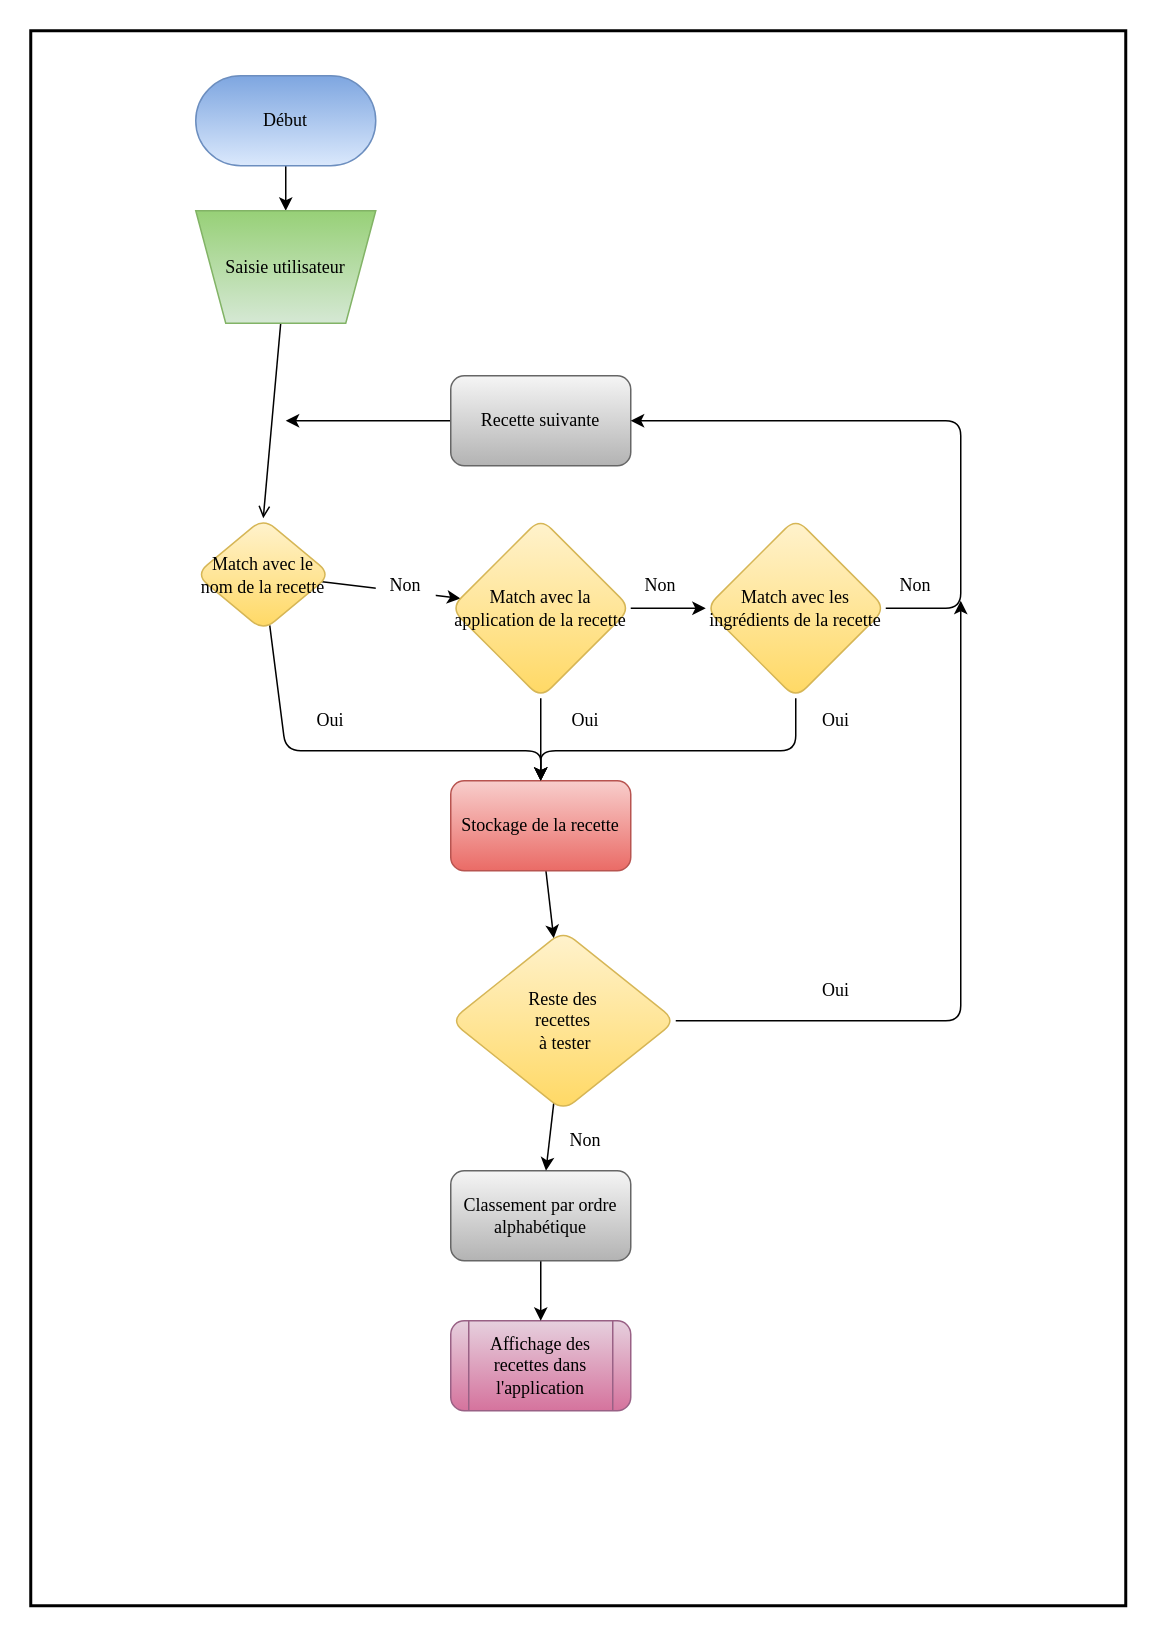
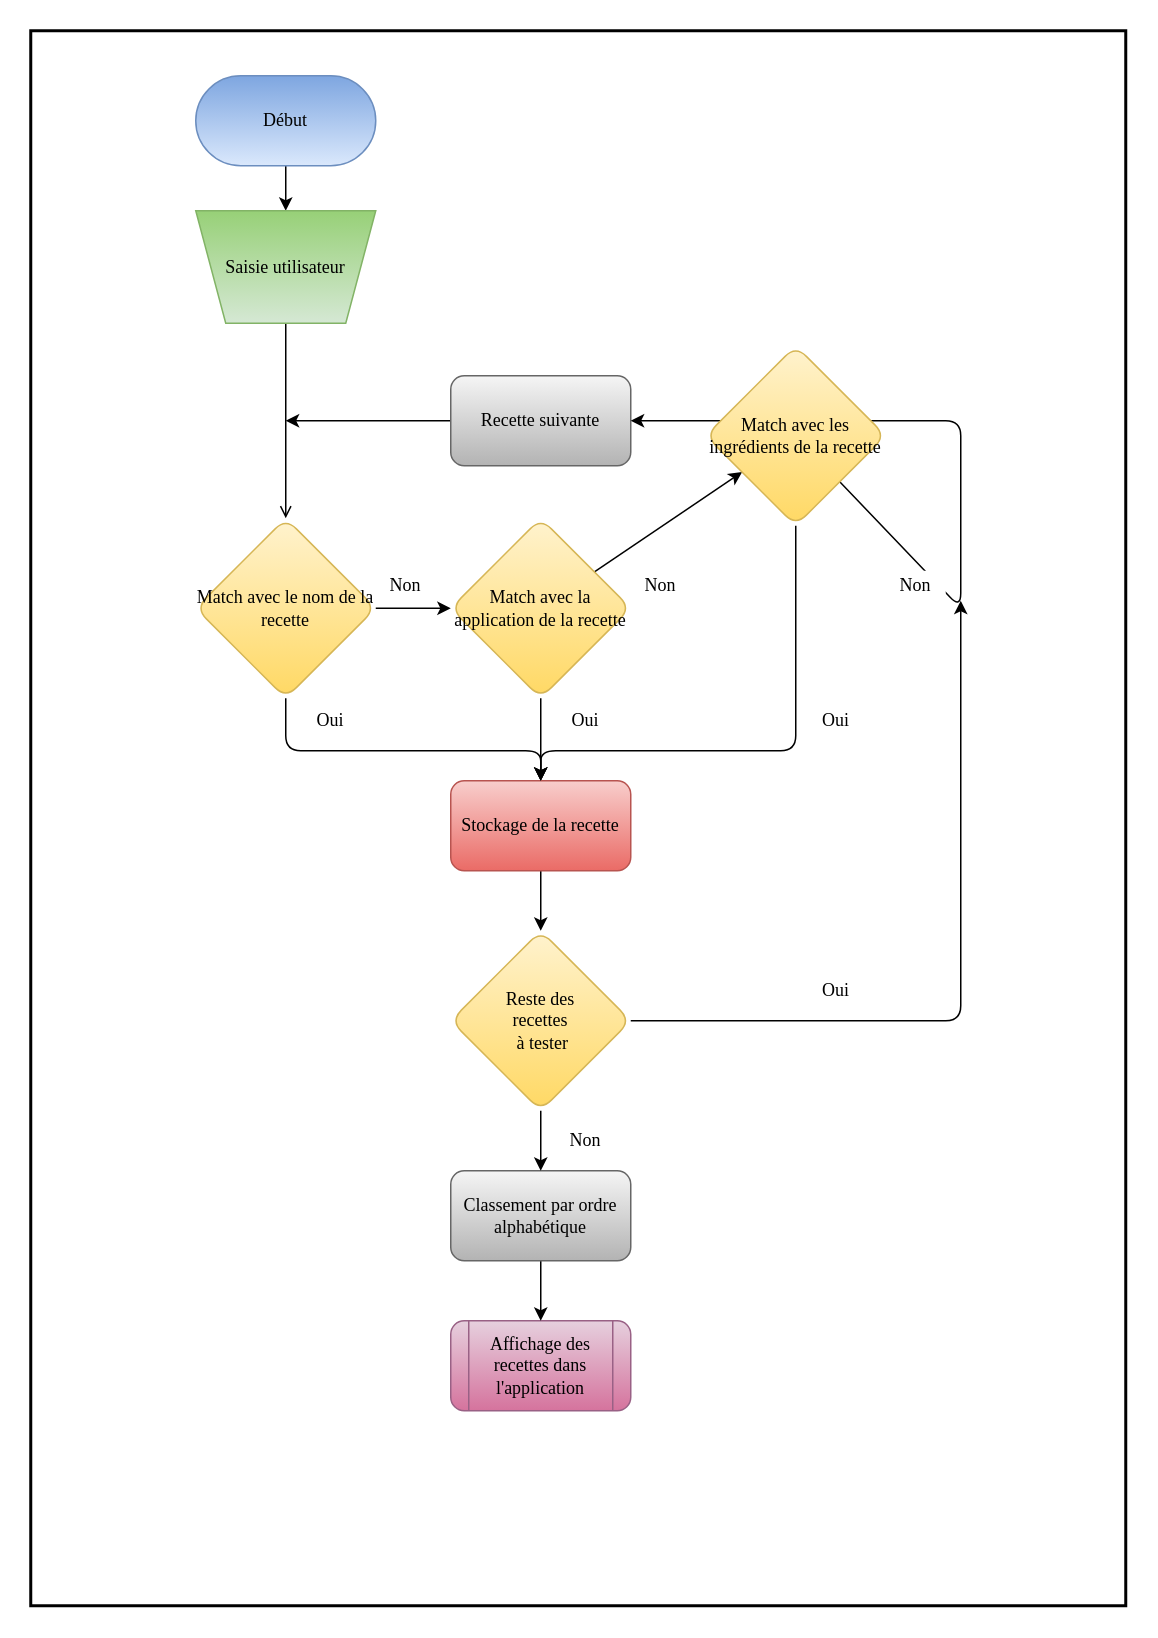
(263, 575) -> (286, 608)
(796, 608) -> (796, 436)
(563, 1021) -> (541, 1021)
